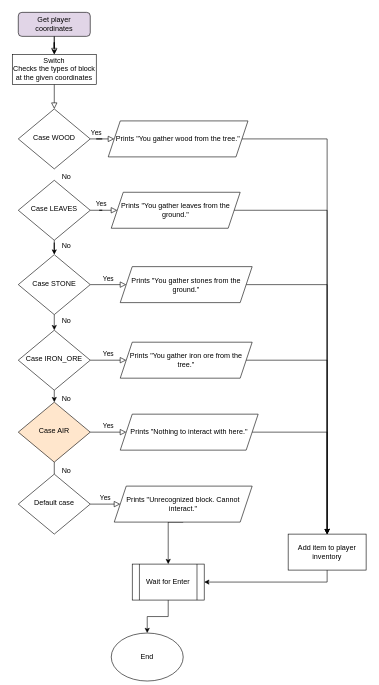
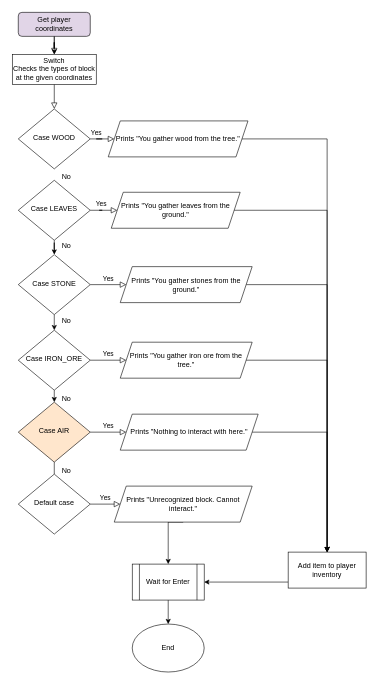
(327, 552) -> (327, 570)
(147, 657) -> (168, 648)
